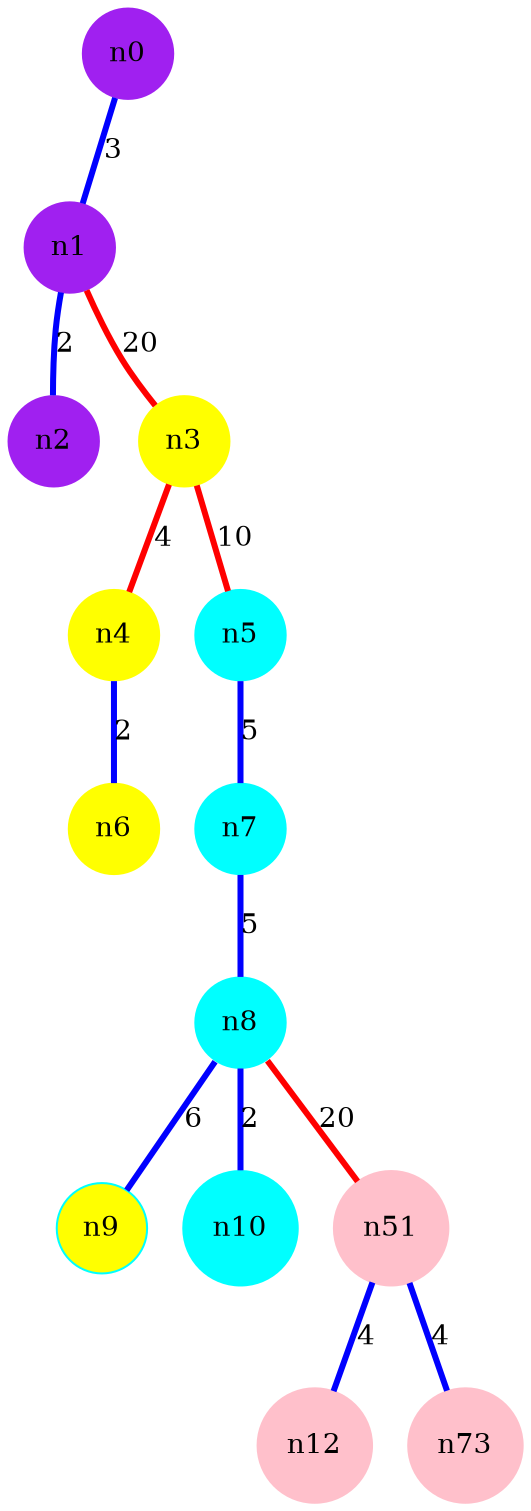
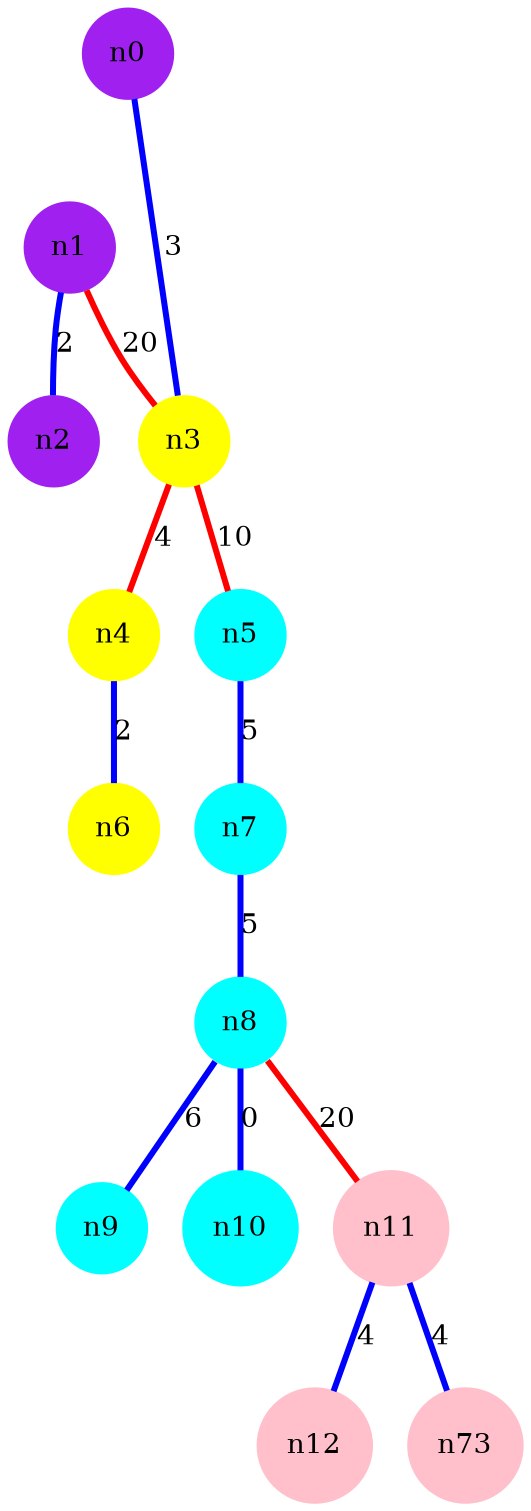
(99, 151) -> (156, 247)
(251, 1120) -> (251, 1120)
(102, 1228) -> (102, 1228)
(391, 1228) -> (391, 1228)
